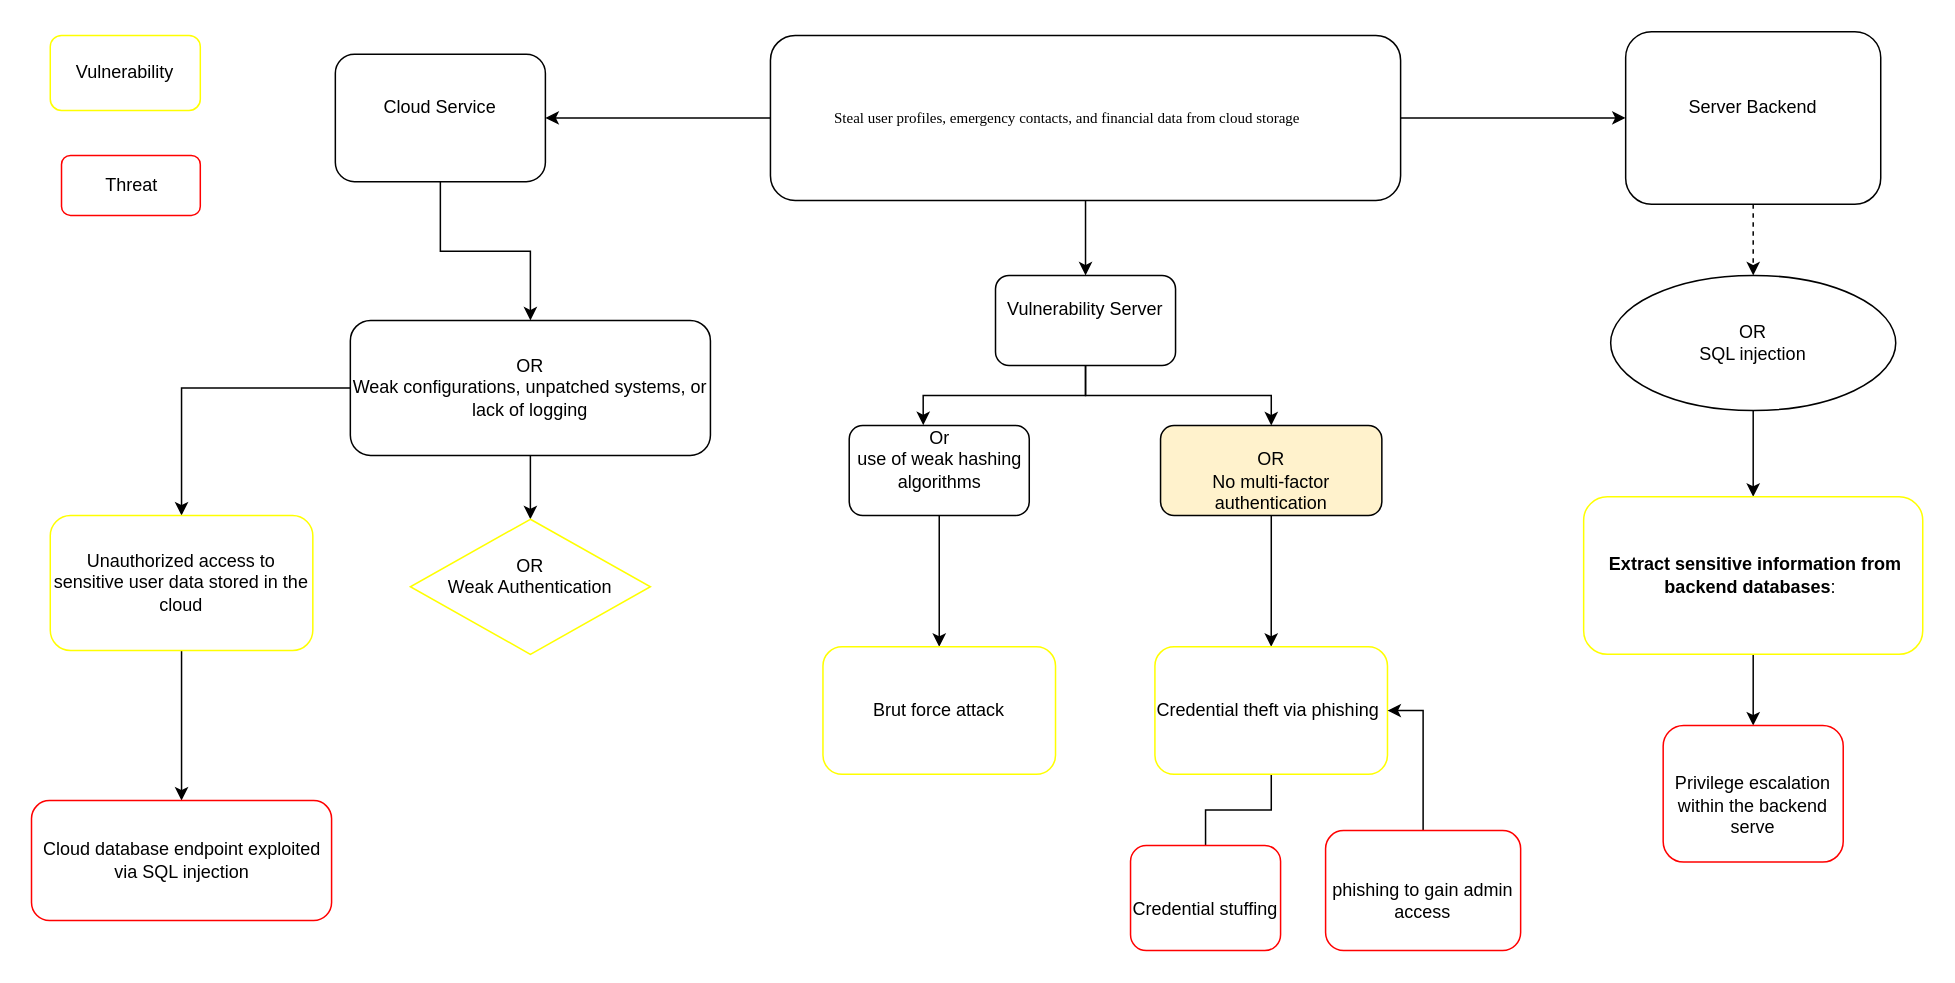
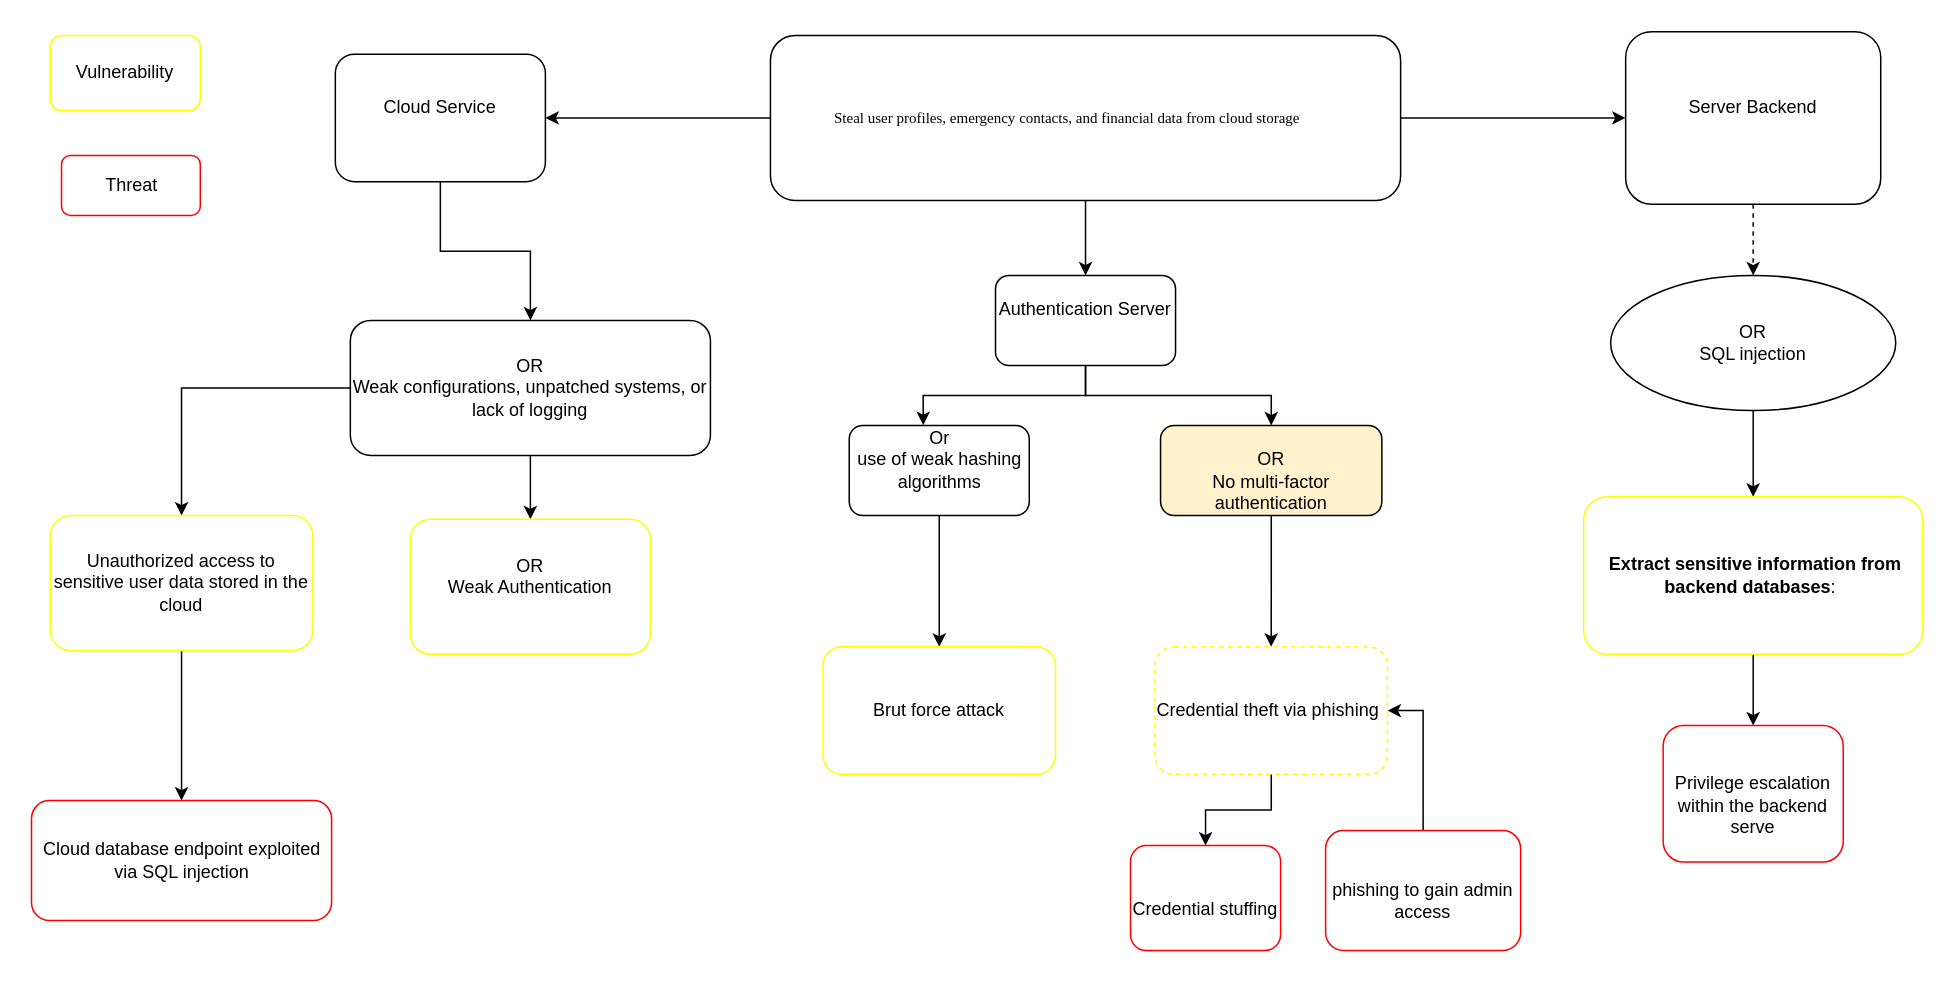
(1085, 320) -> (1085, 320)
(530, 587) -> (530, 587)
(1271, 710) -> (1271, 710)
(1205, 838) -> (1205, 834)
